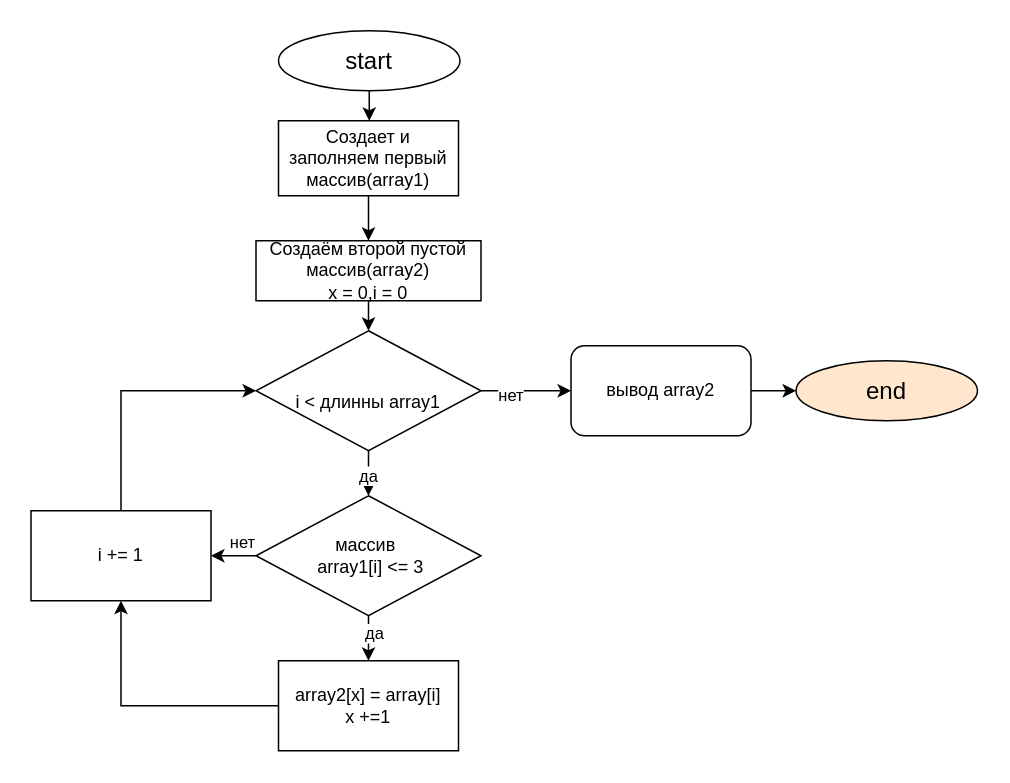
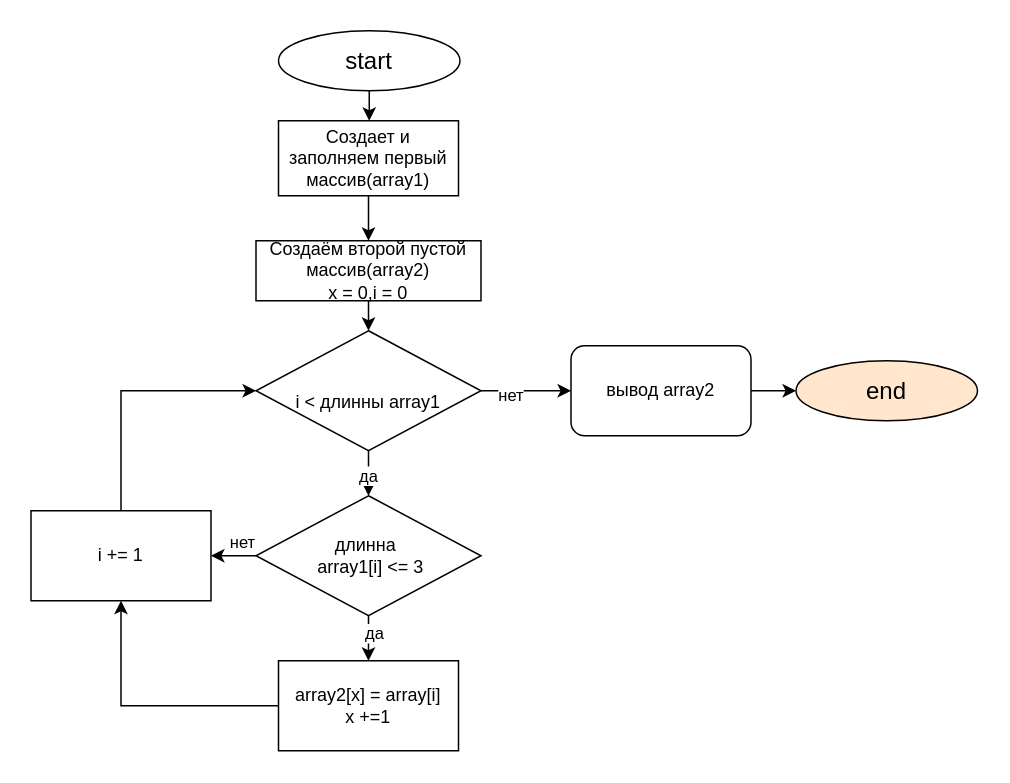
(368, 556) -> (368, 556)
